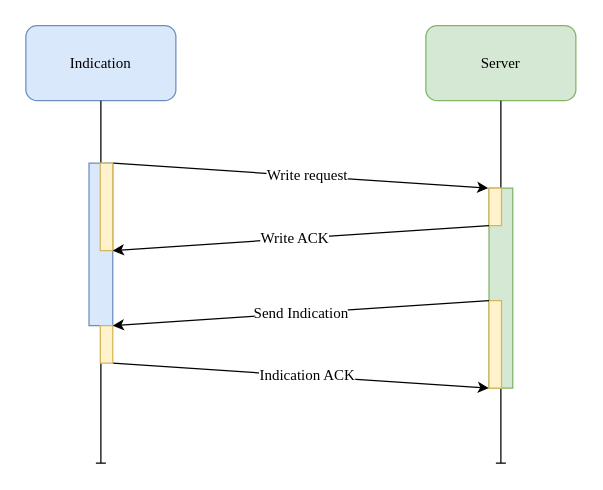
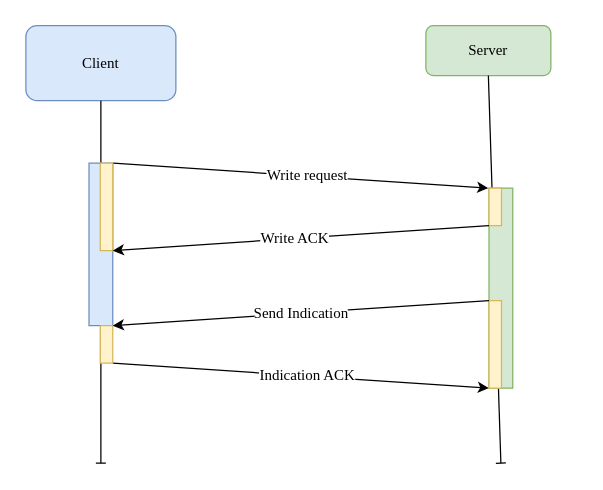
(101, 63) -> (101, 63)
(501, 63) -> (488, 51)
